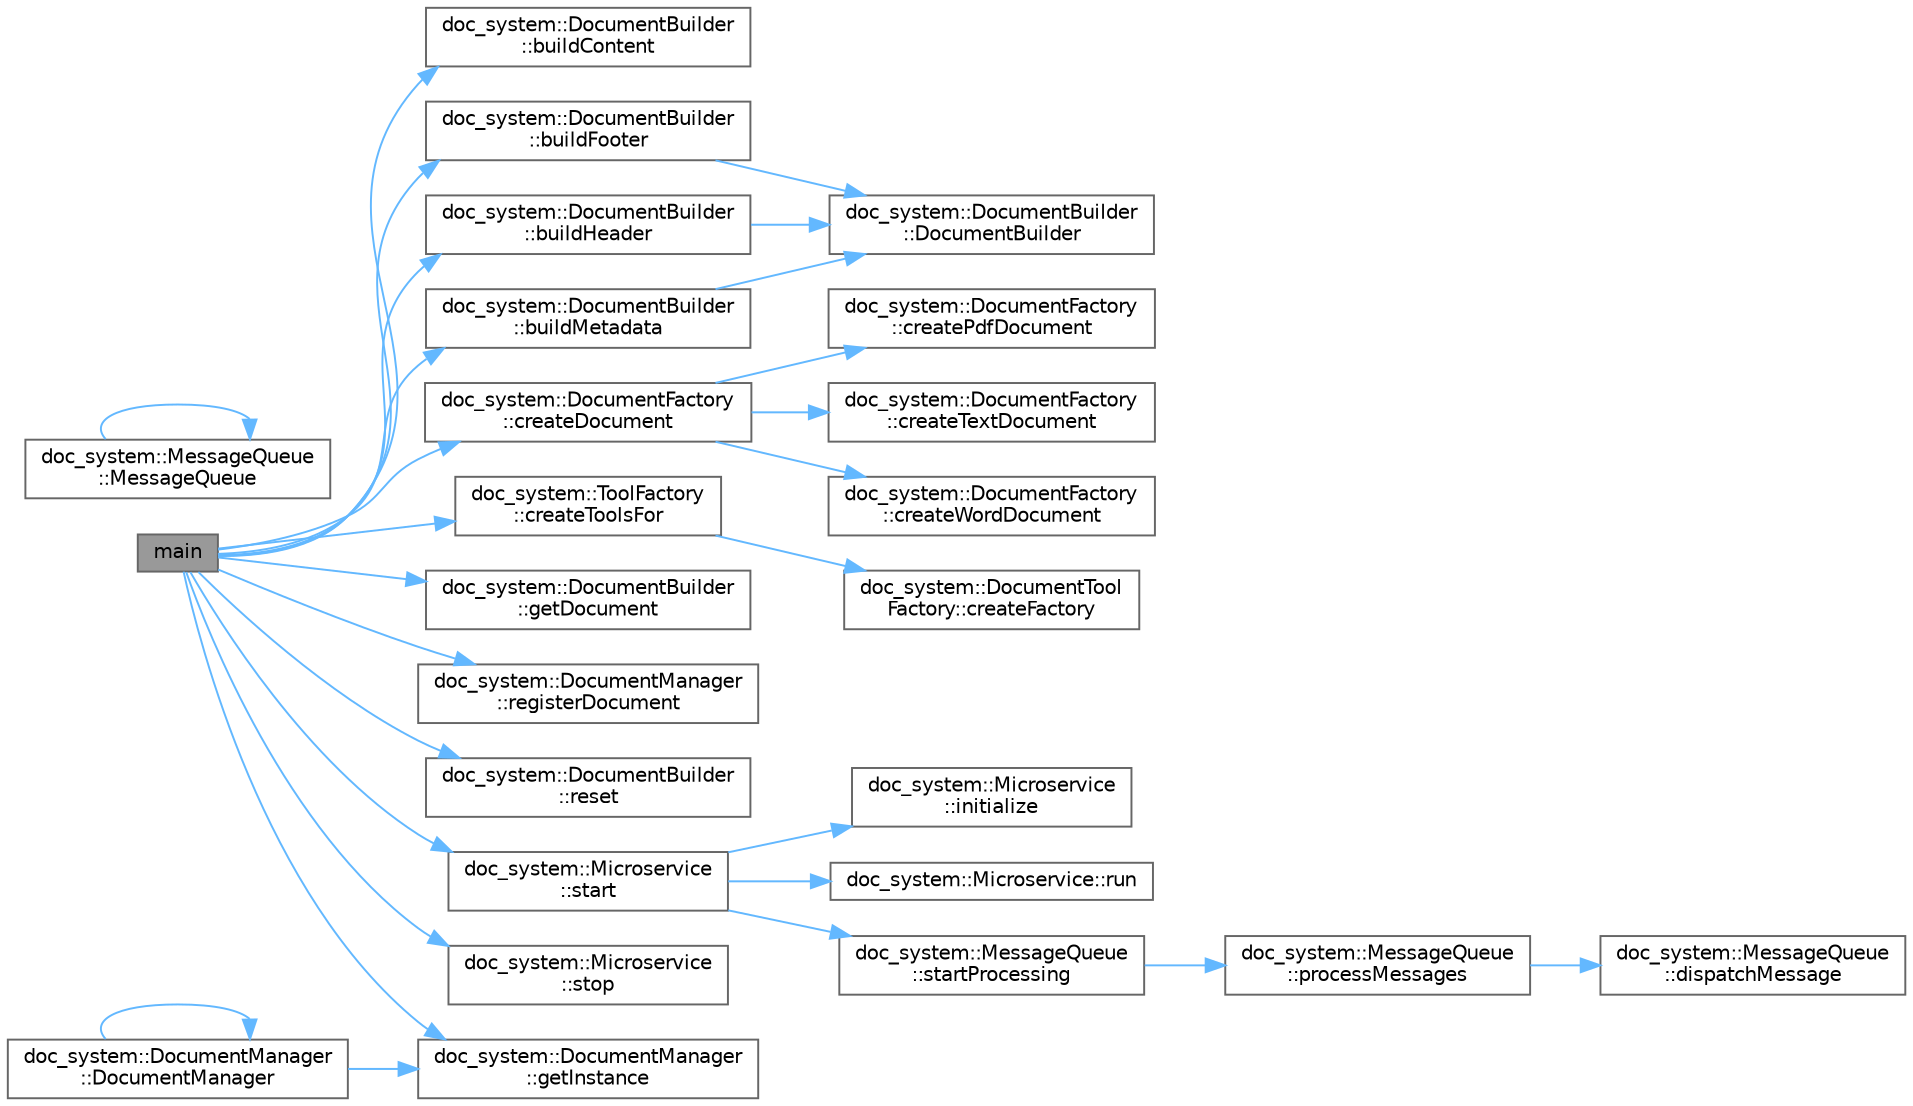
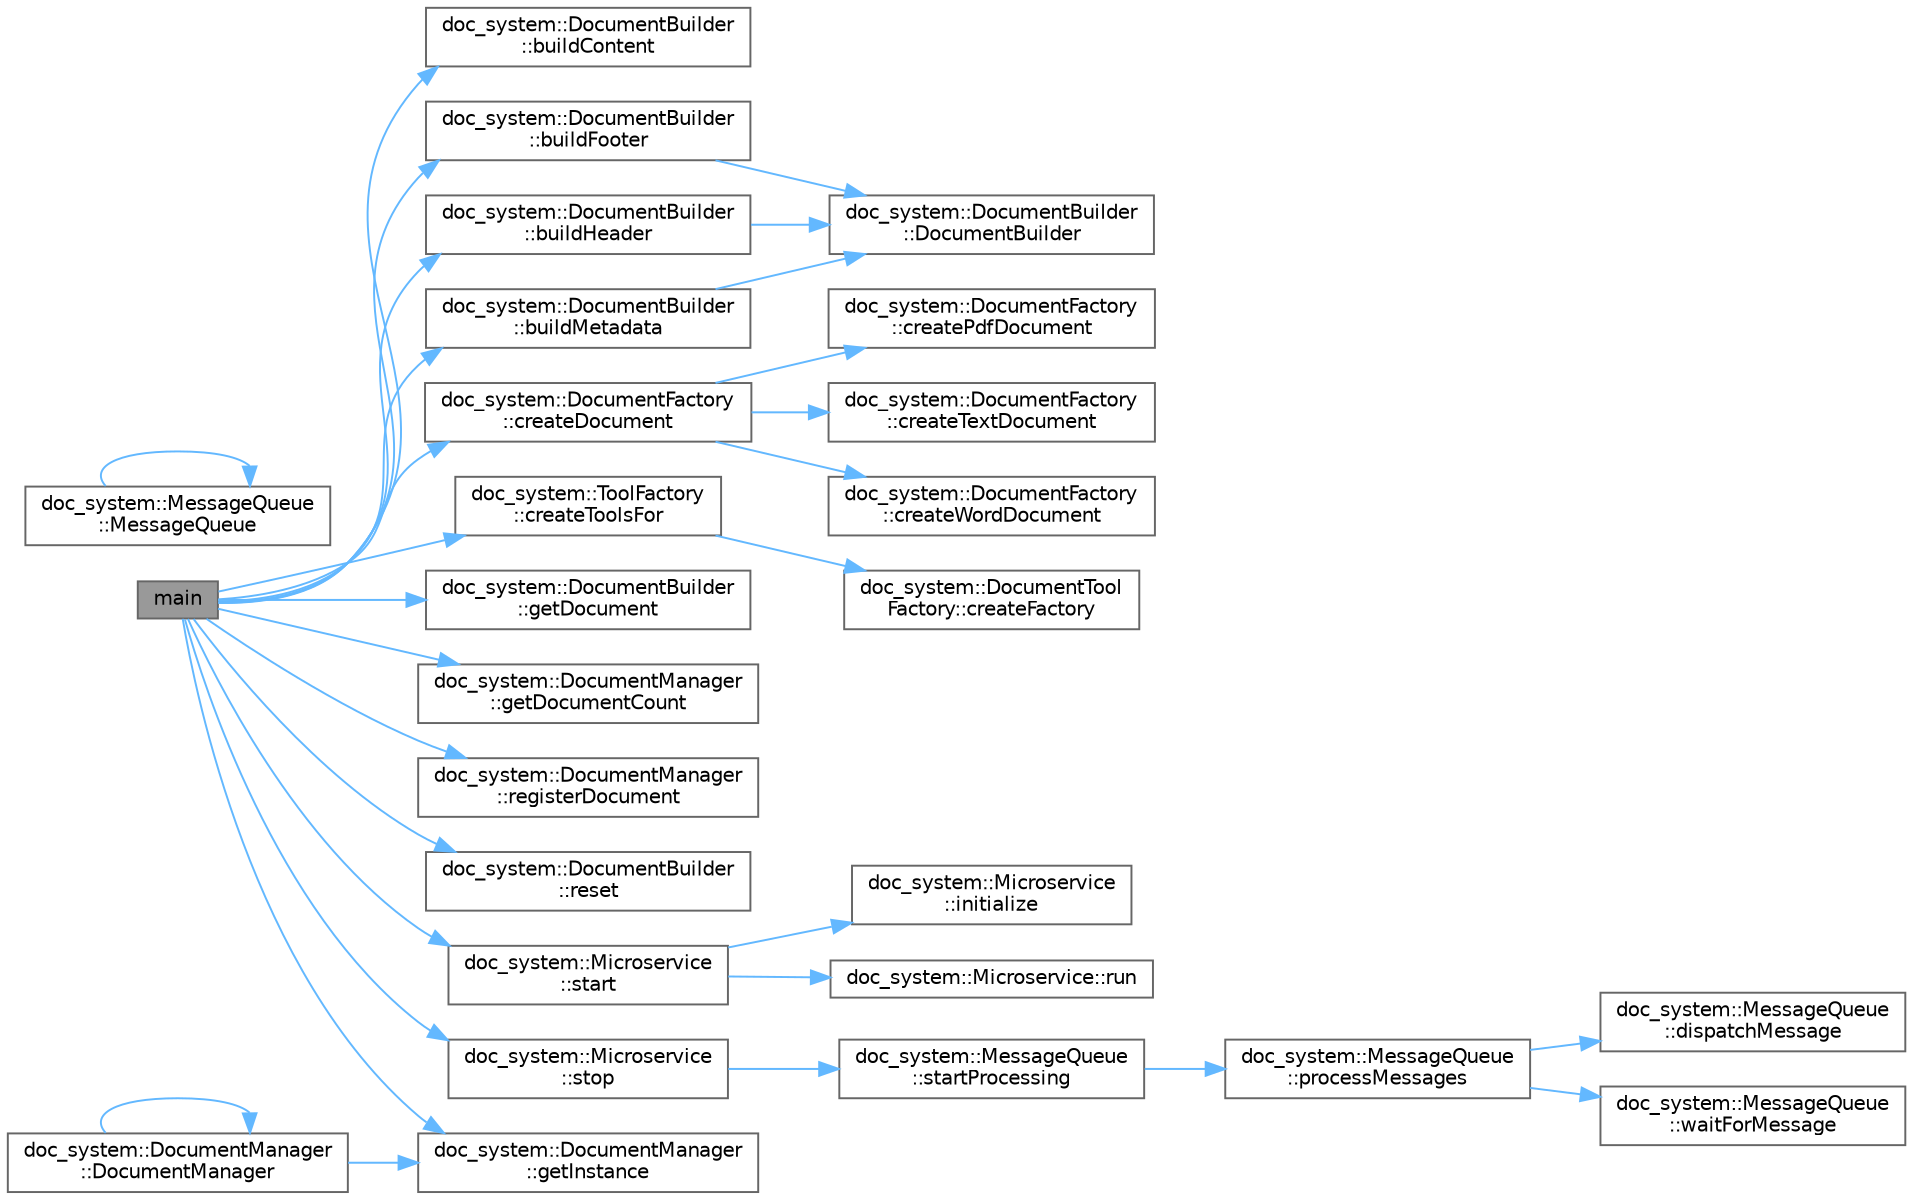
none -> (588, 694)
(779, 921) -> (774, 1069)
none -> (1753, 1116)
